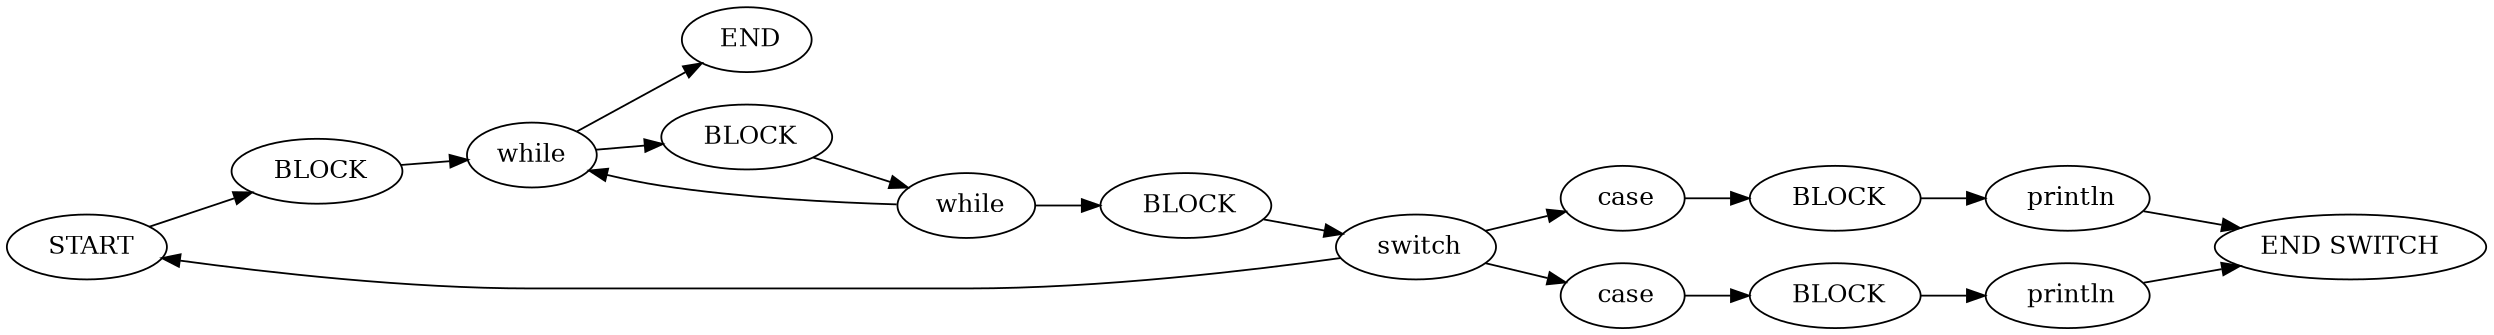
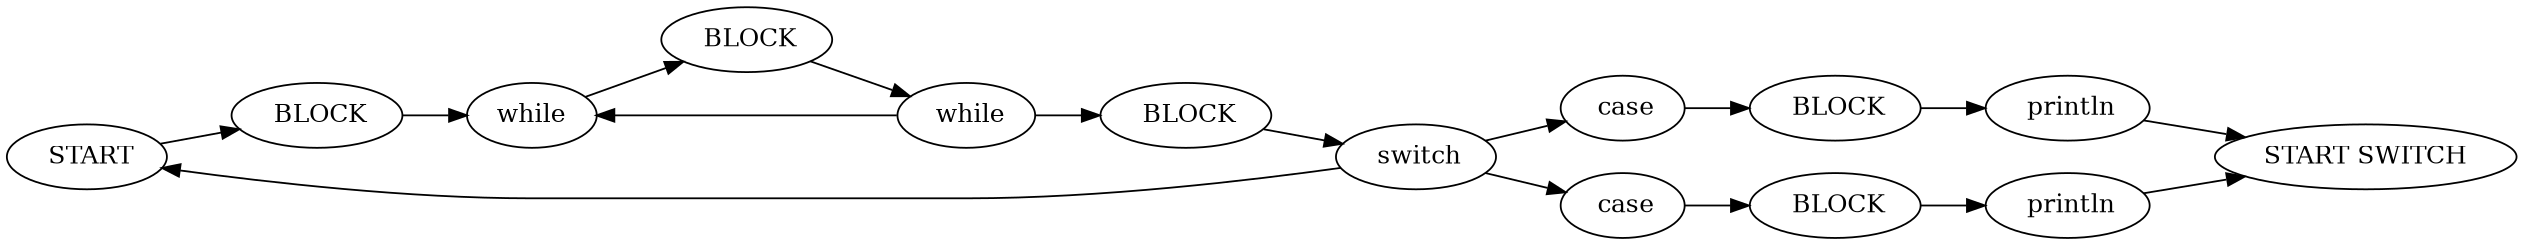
(747, 40) -> none
(2350, 247) -> (2366, 157)
